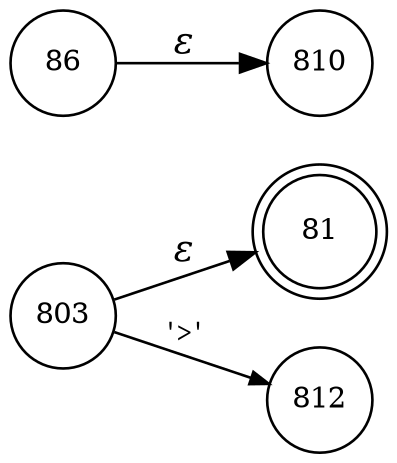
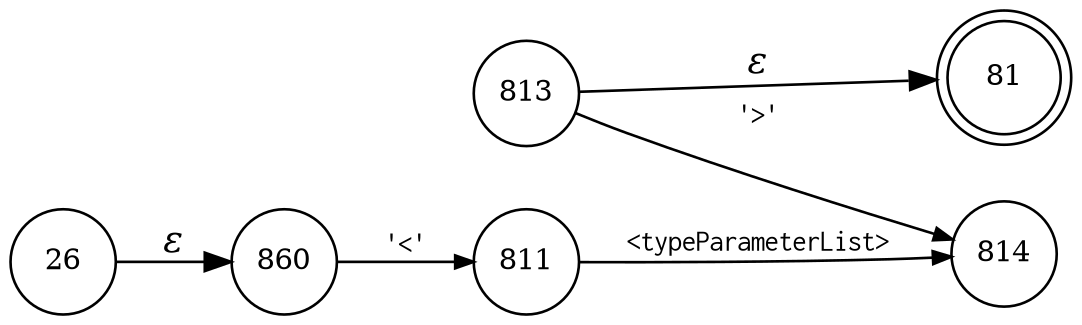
(63, 63) -> (63, 262)
(320, 63) -> (284, 262)
none -> (526, 262)
(63, 316) -> (526, 93)
(320, 400) -> (1004, 254)
